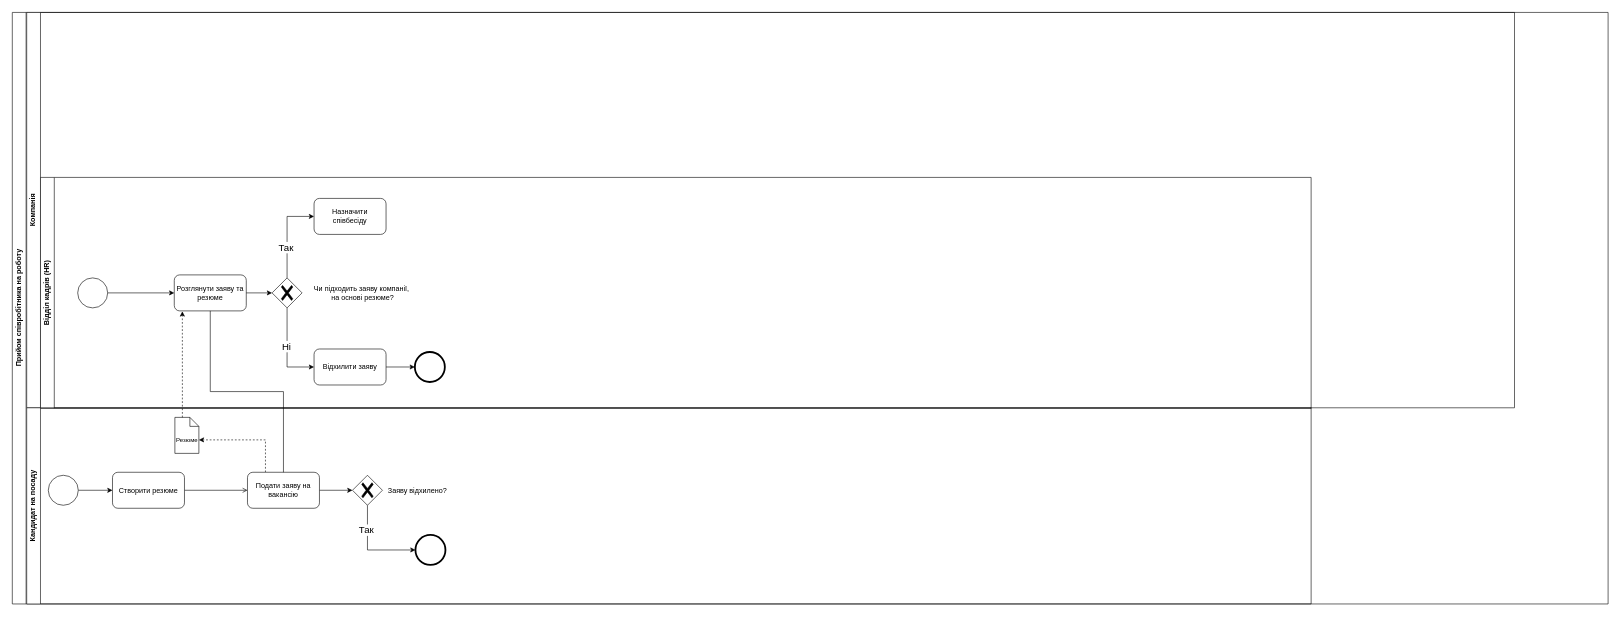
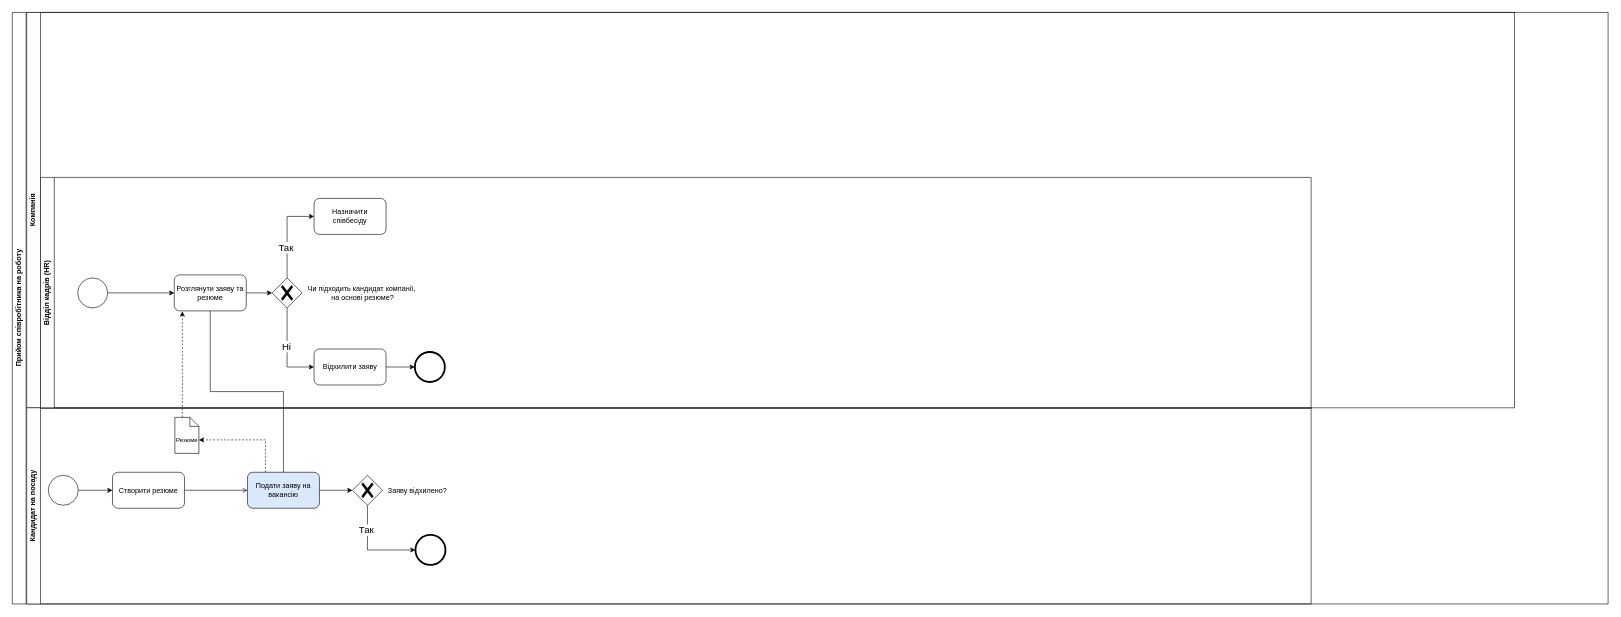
(362, 293) -> (362, 293)
(284, 490) -> (284, 490)
